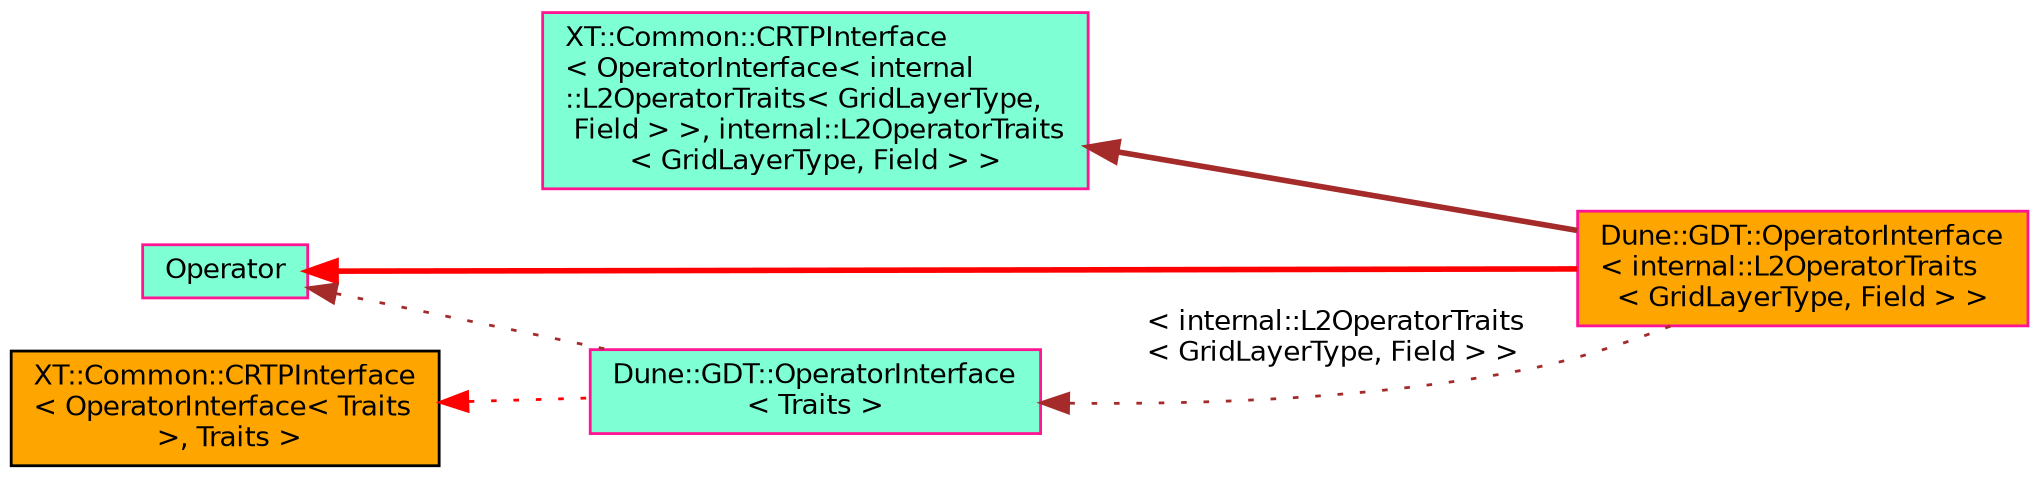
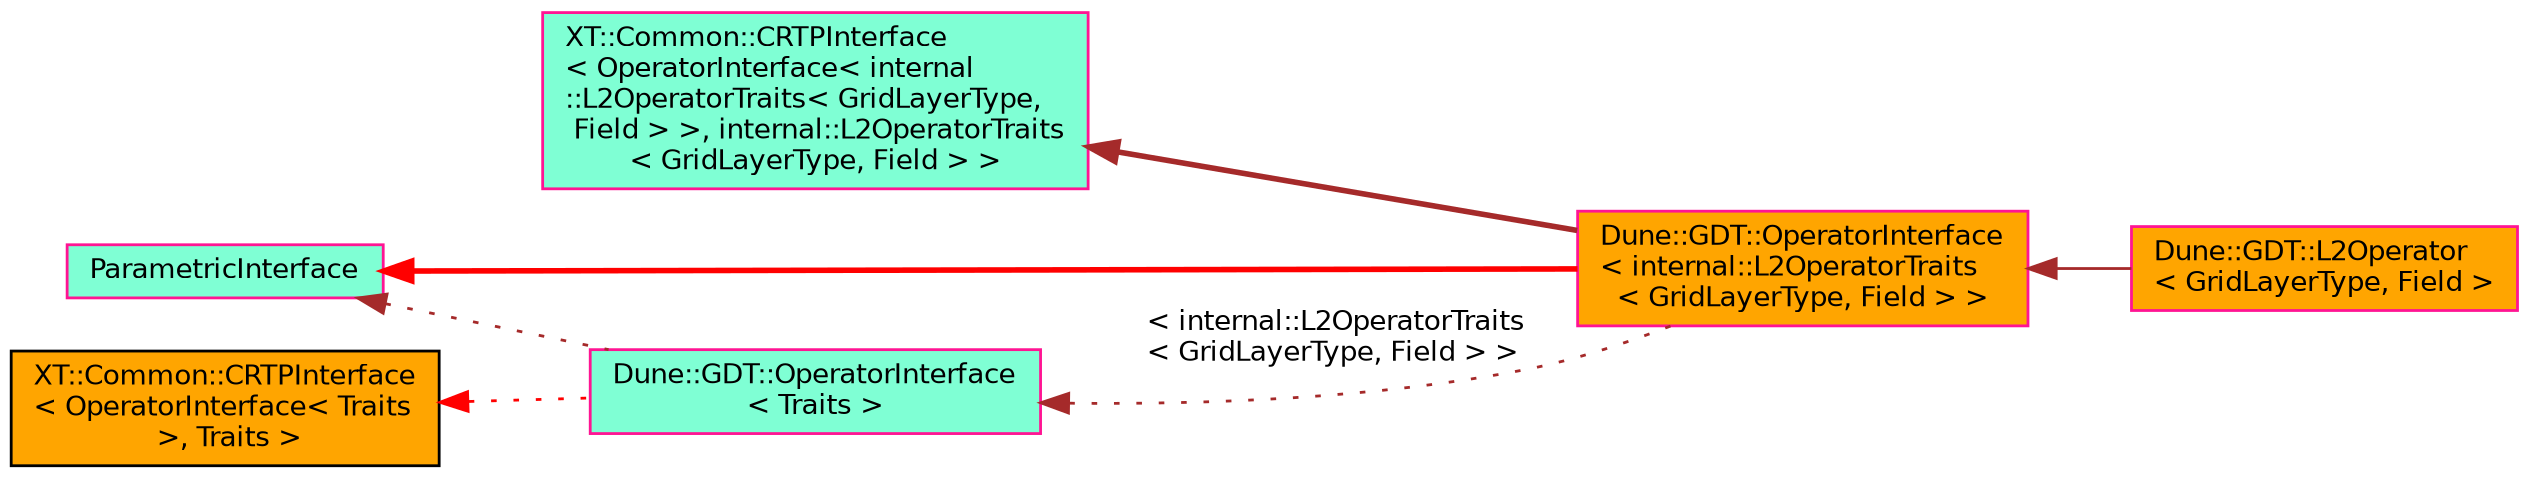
none -> (2324, 269)
(225, 271) -> (225, 271)
